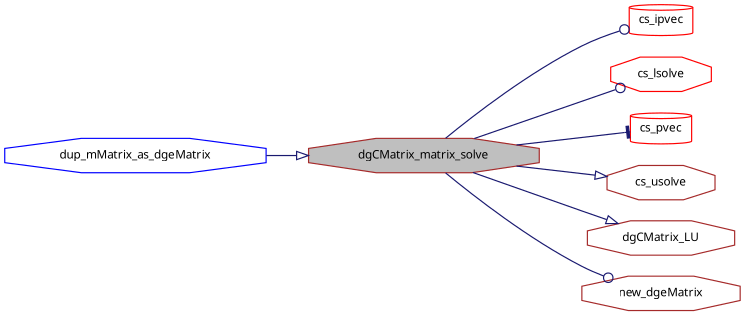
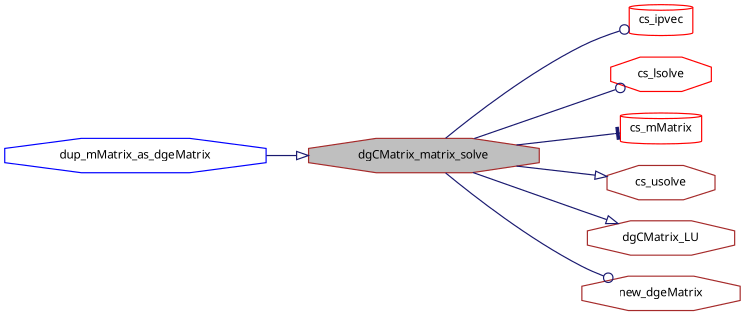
(661, 128) -> (661, 128)
